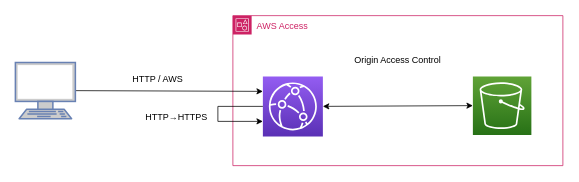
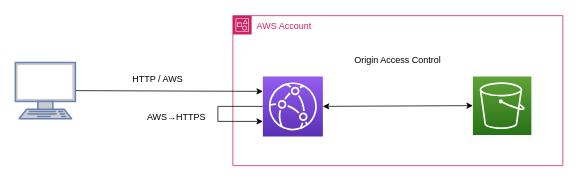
(281, 26) -> (283, 26)
(177, 117) -> (177, 117)
